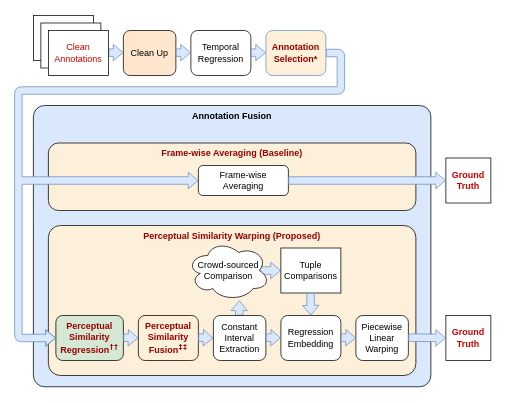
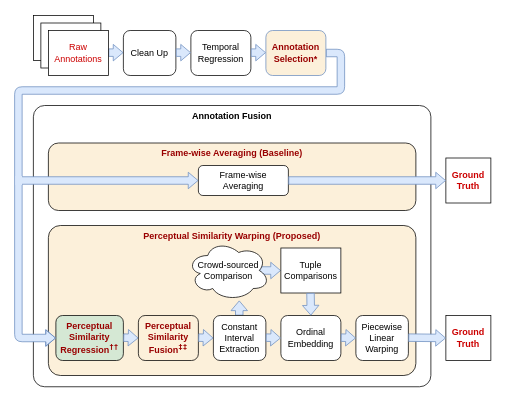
(78, 53) -> (78, 53)
(150, 53) -> (150, 53)
(232, 116) -> (232, 116)
(311, 338) -> (311, 338)
